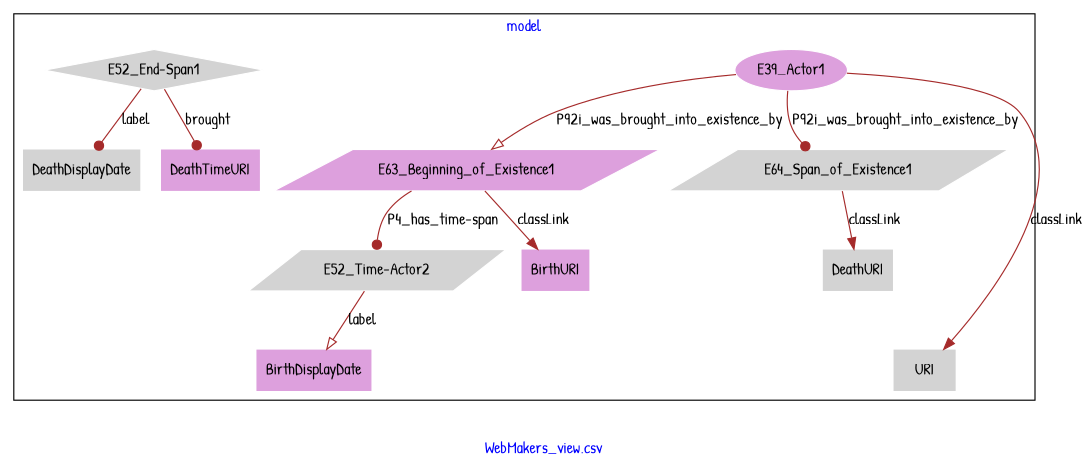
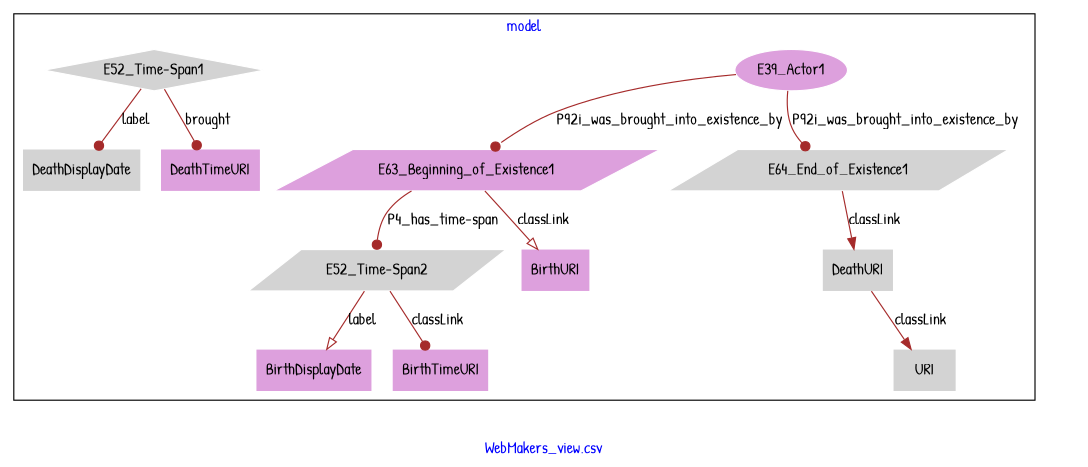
(154, 70) -> (154, 70)
(614, 94) -> (614, 94)
(1028, 127) -> (888, 315)
(838, 170) -> (838, 170)
(507, 216) -> (507, 216)
(377, 270) -> (377, 270)
none -> (440, 370)
